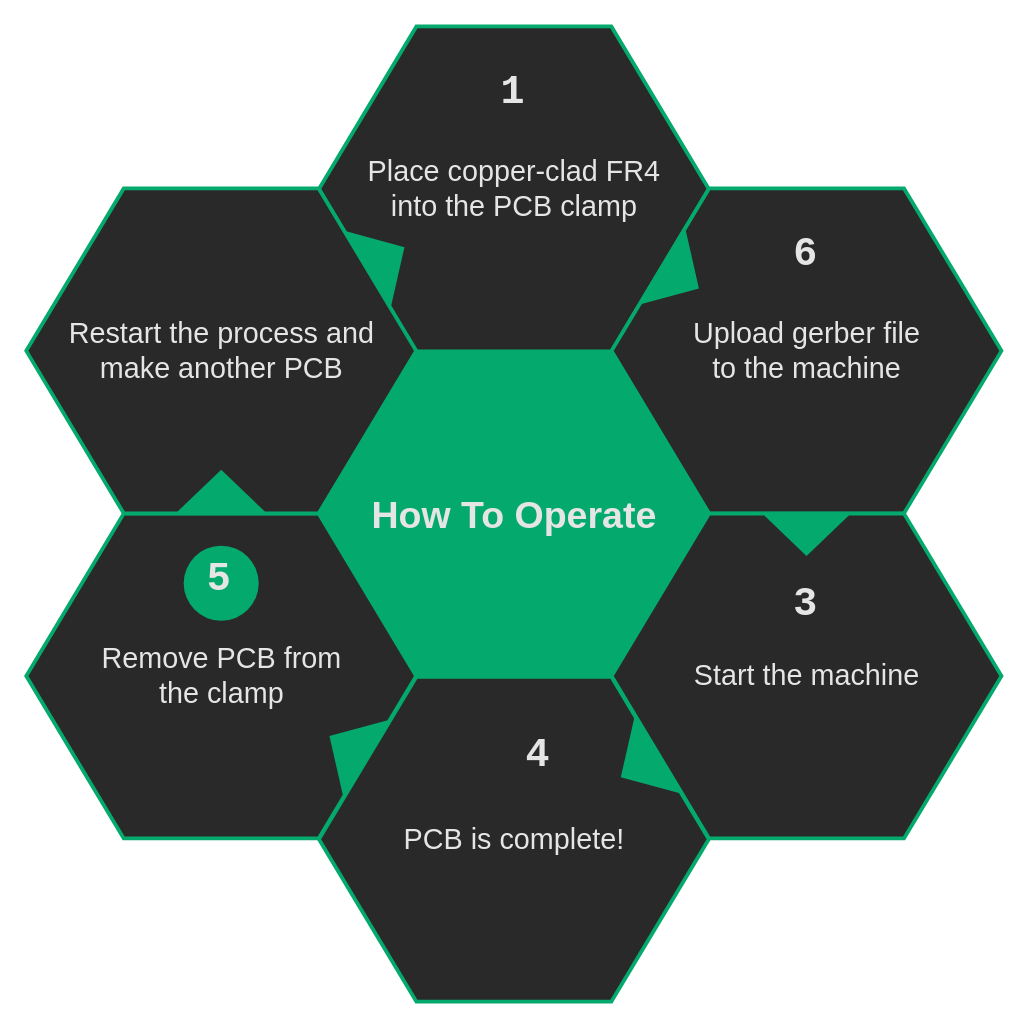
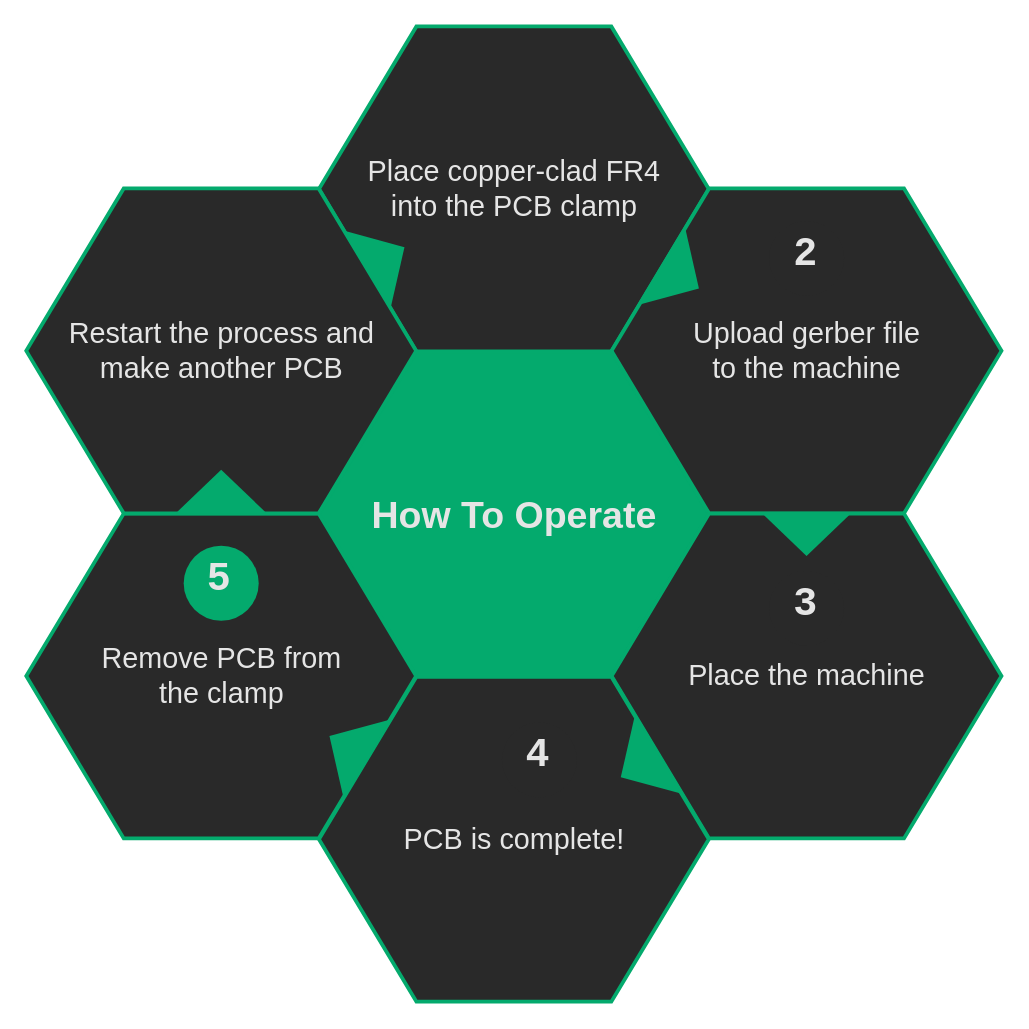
(514, 96) -> none
(806, 256) -> (806, 256)
(807, 676) -> (807, 676)
